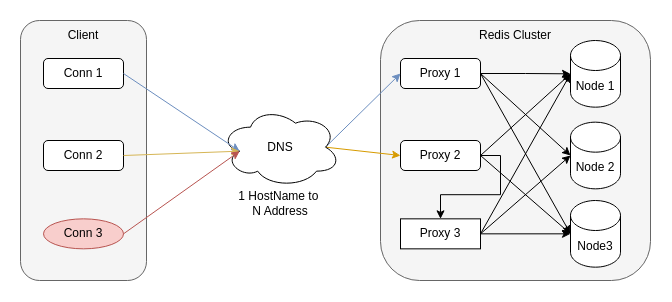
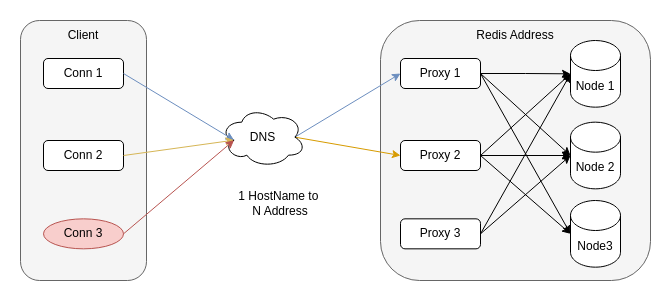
(516, 36) -> (516, 36)
(281, 147) -> (263, 137)
(484, 195) -> (531, 156)
(441, 234) -> (441, 234)
(522, 234) -> none
